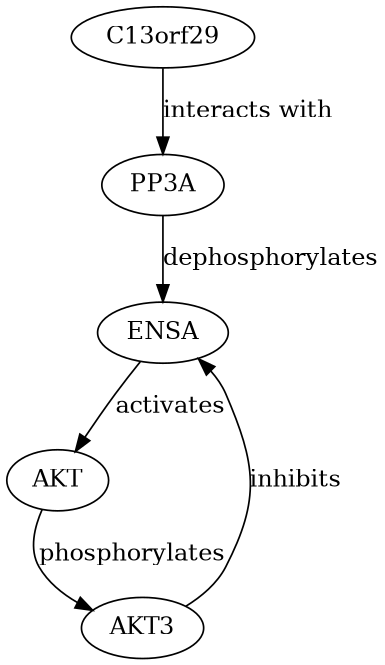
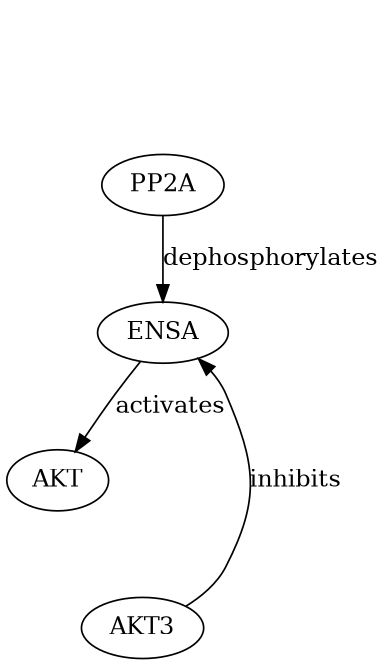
(163, 37) -> none
(163, 185) -> (163, 185)
(38, 564) -> none
